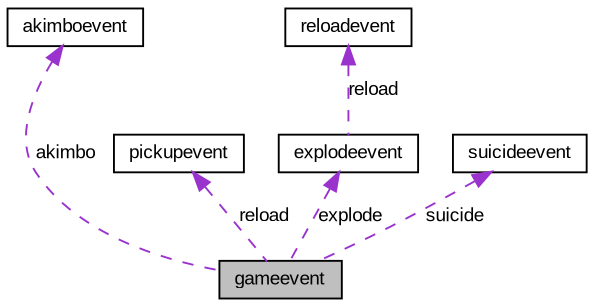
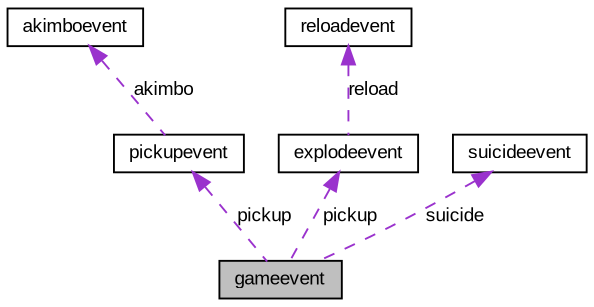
(68, 207) -> (134, 98)
(265, 217) -> (265, 217)
(350, 217) -> (350, 217)
